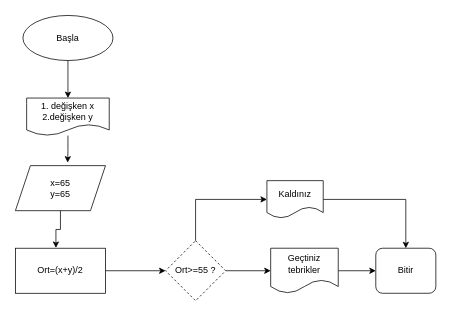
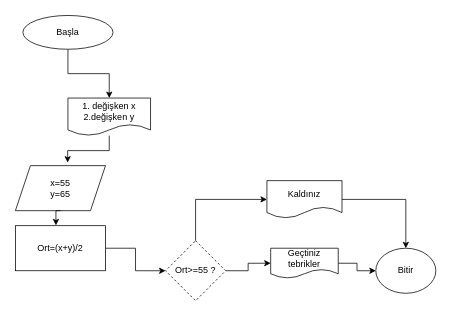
(68, 38) -> (68, 32)
(68, 117) -> (109, 117)
(60, 188) -> (60, 188)
(295, 199) -> (304, 199)
(60, 270) -> (60, 248)
(304, 270) -> (304, 263)
(405, 270) -> (405, 270)
